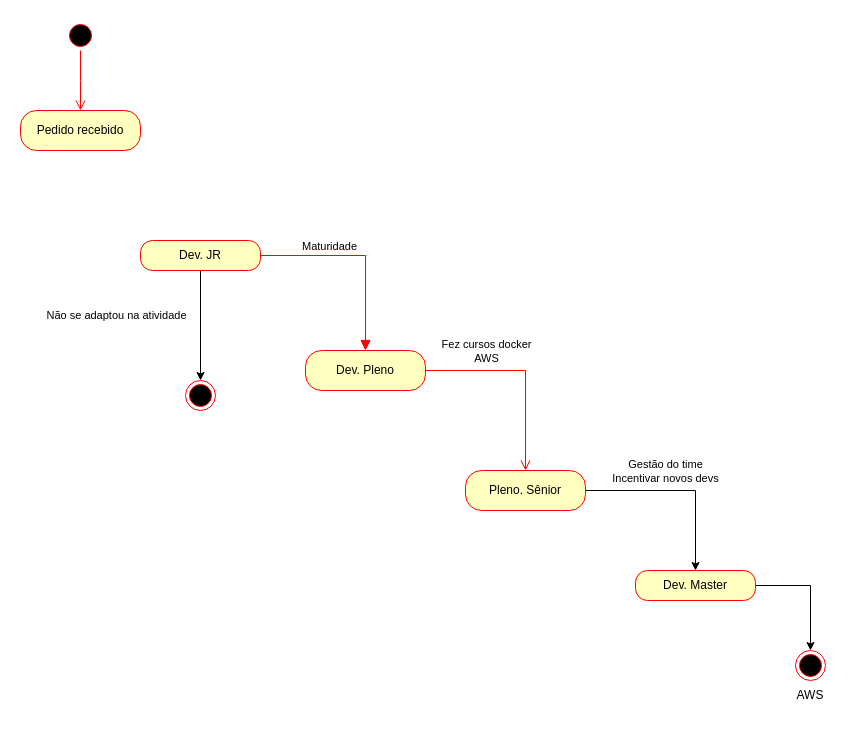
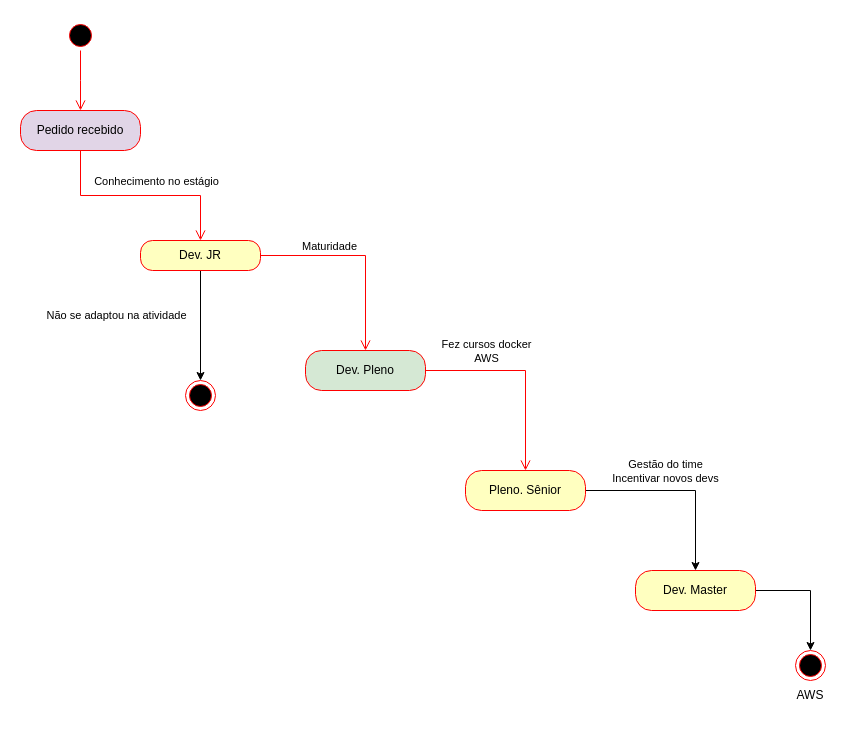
(81, 131) -> (81, 131)
none -> (139, 196)
(366, 339) -> (366, 342)
(366, 371) -> (366, 371)
(696, 586) -> (696, 591)
